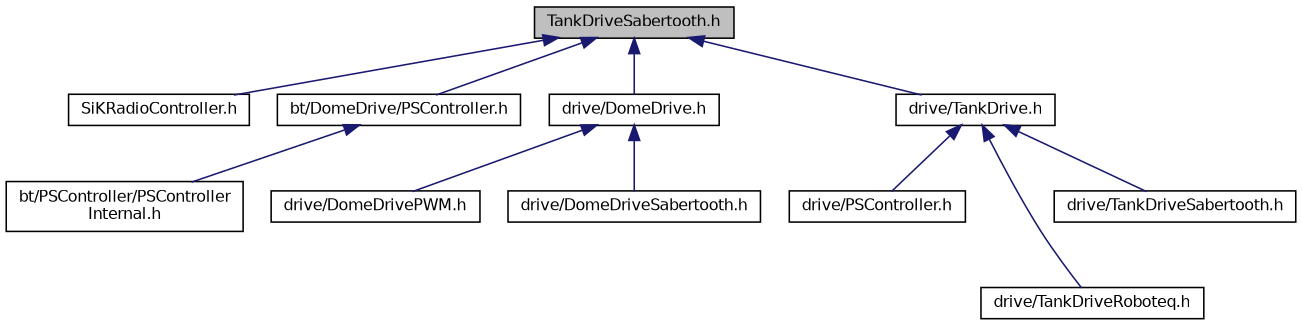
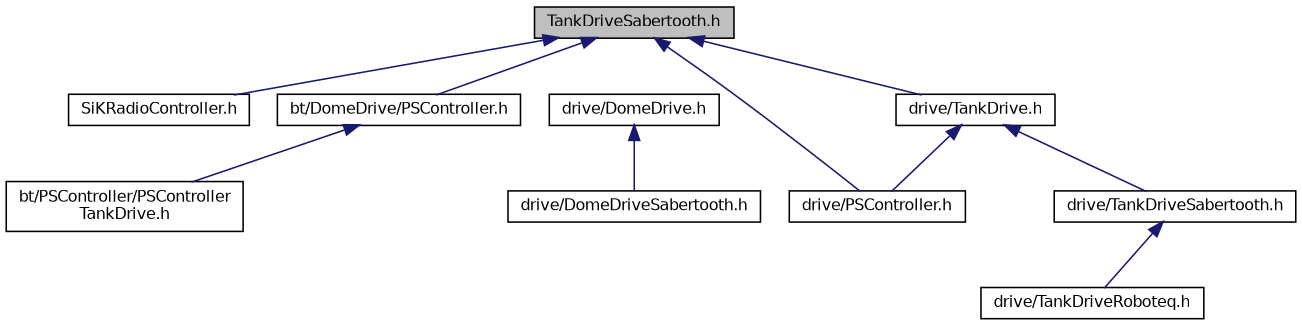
(634, 74) -> (765, 118)
(125, 206) -> (125, 206)
(376, 206) -> none
(1032, 216) -> (1128, 261)
